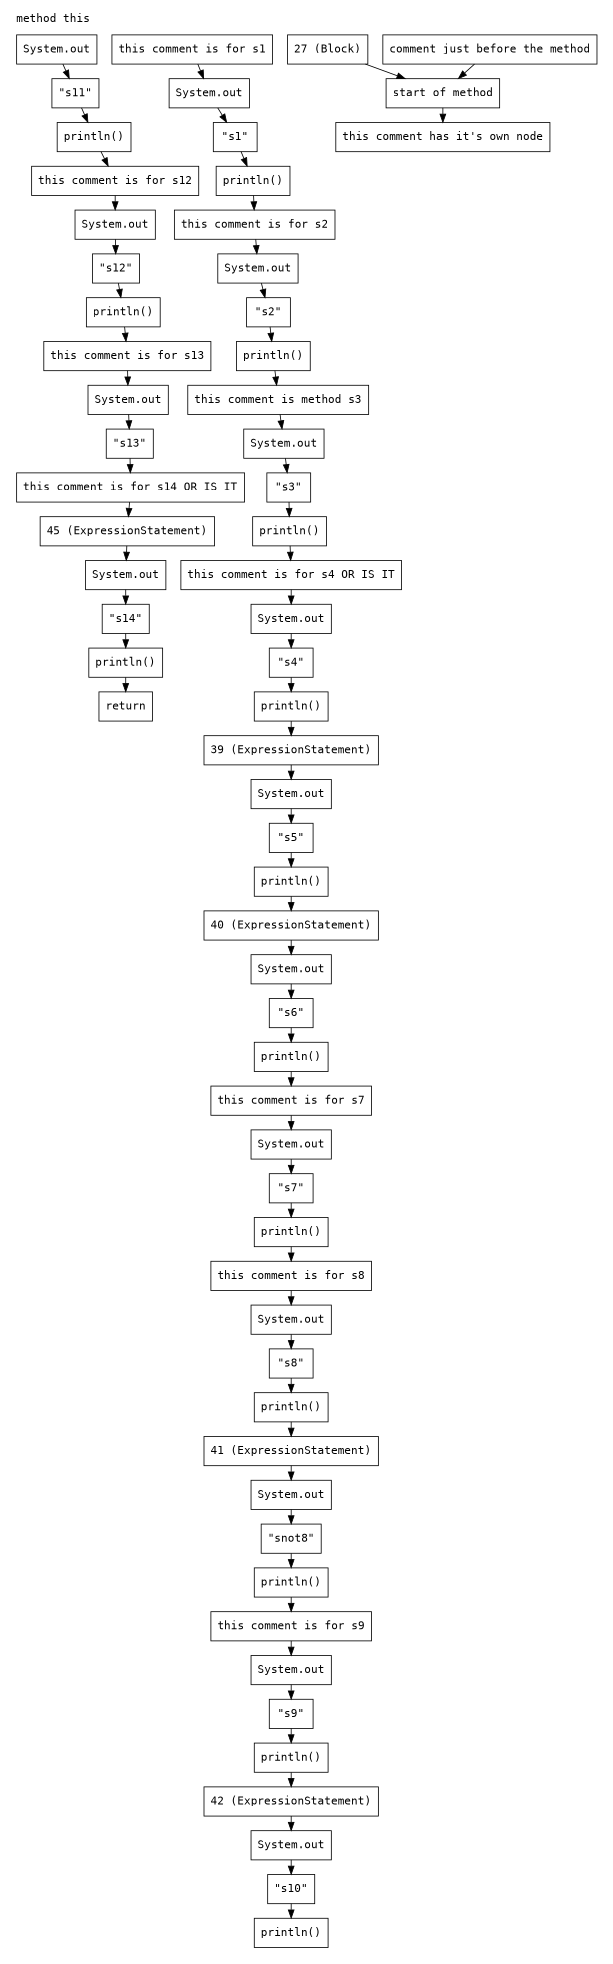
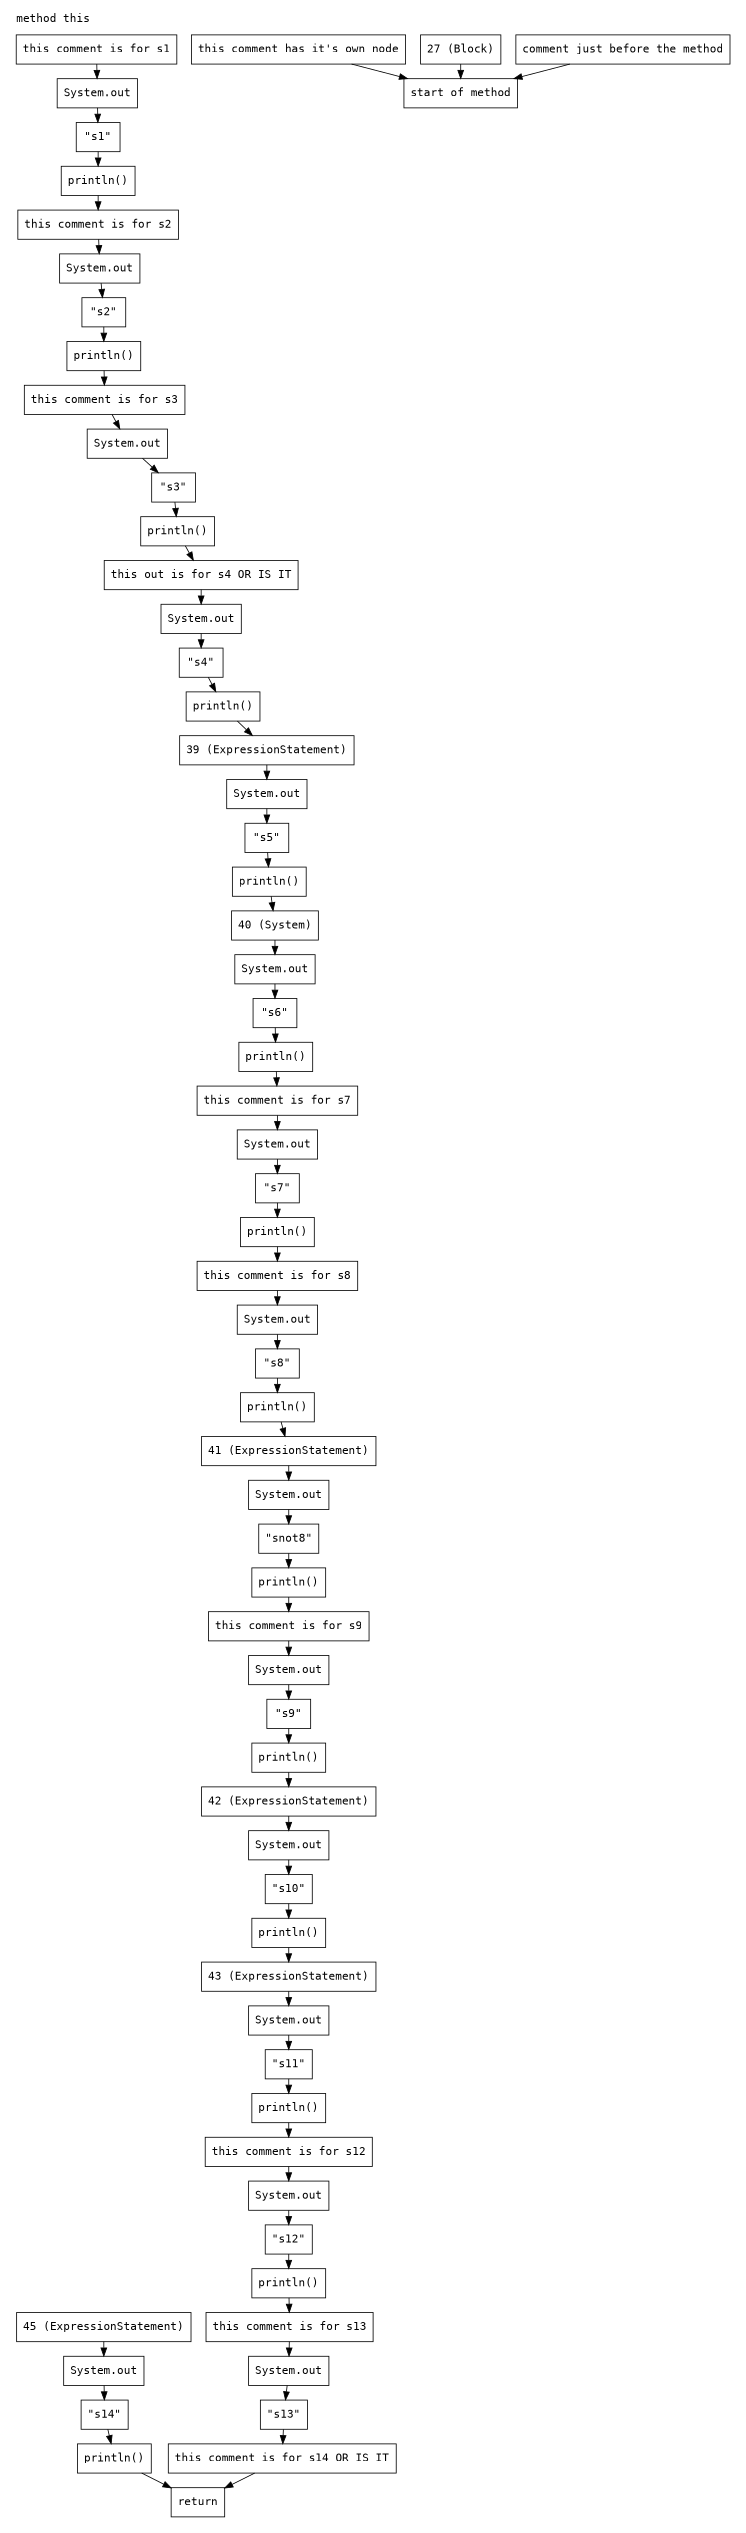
(443, 111) -> (376, 70)
(278, 400) -> (105, 400)
(129, 505) -> (243, 2479)
(291, 575) -> (201, 575)
(291, 925) -> (275, 925)
none -> (289, 1977)
